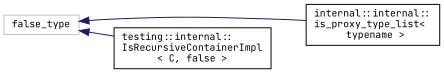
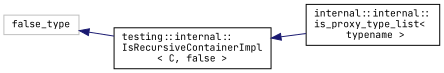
(198, 17) -> (293, 35)
